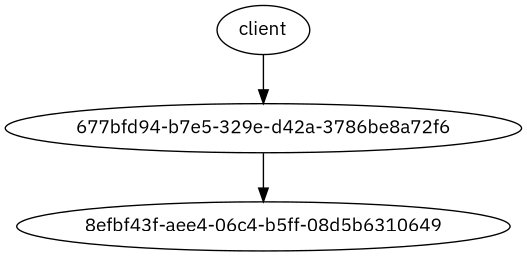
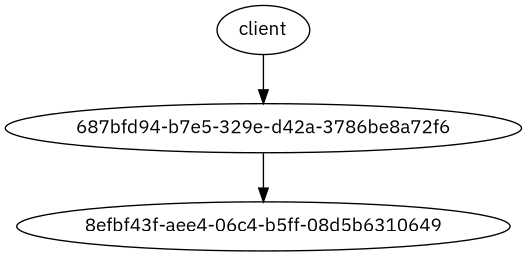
(263, 128) -> (263, 128)
